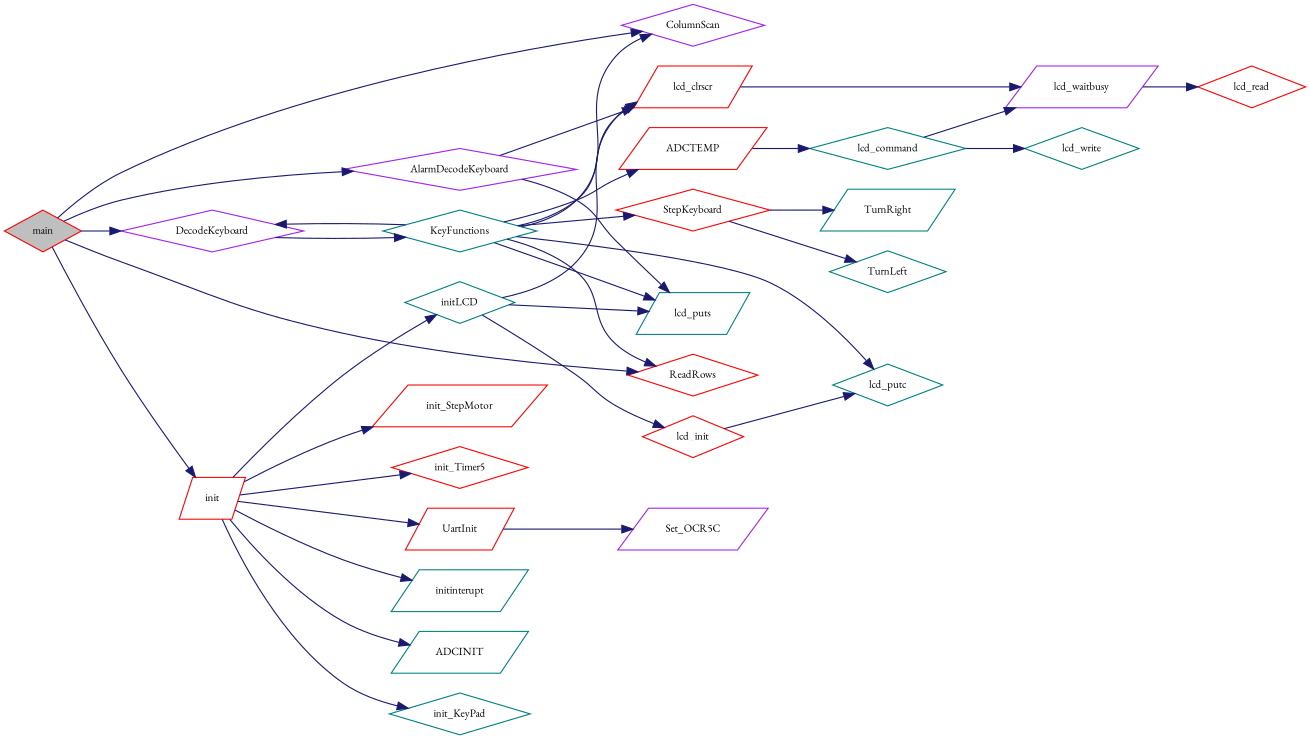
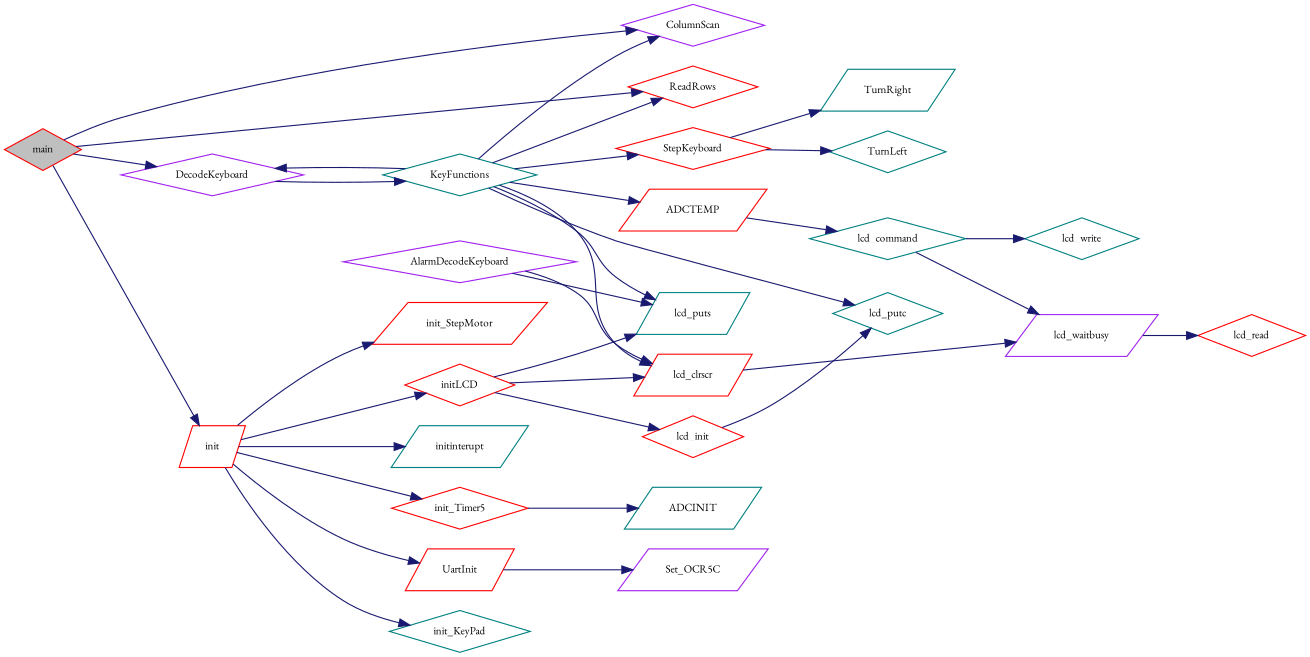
(201, 185) -> none
(460, 302) -> (460, 385)
(305, 595) -> (578, 508)
